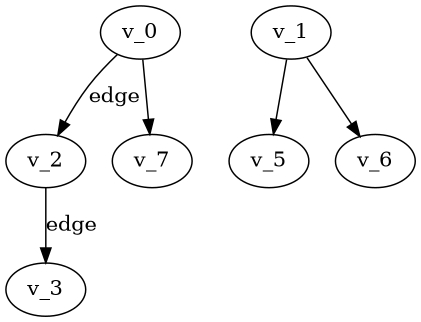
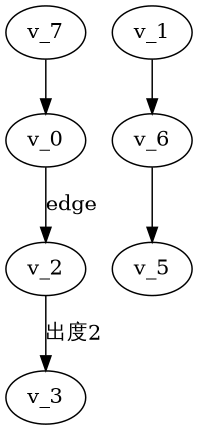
(146, 89) -> (46, 79)
(281, 89) -> (152, 197)
(72, 225) -> (74, 333)
